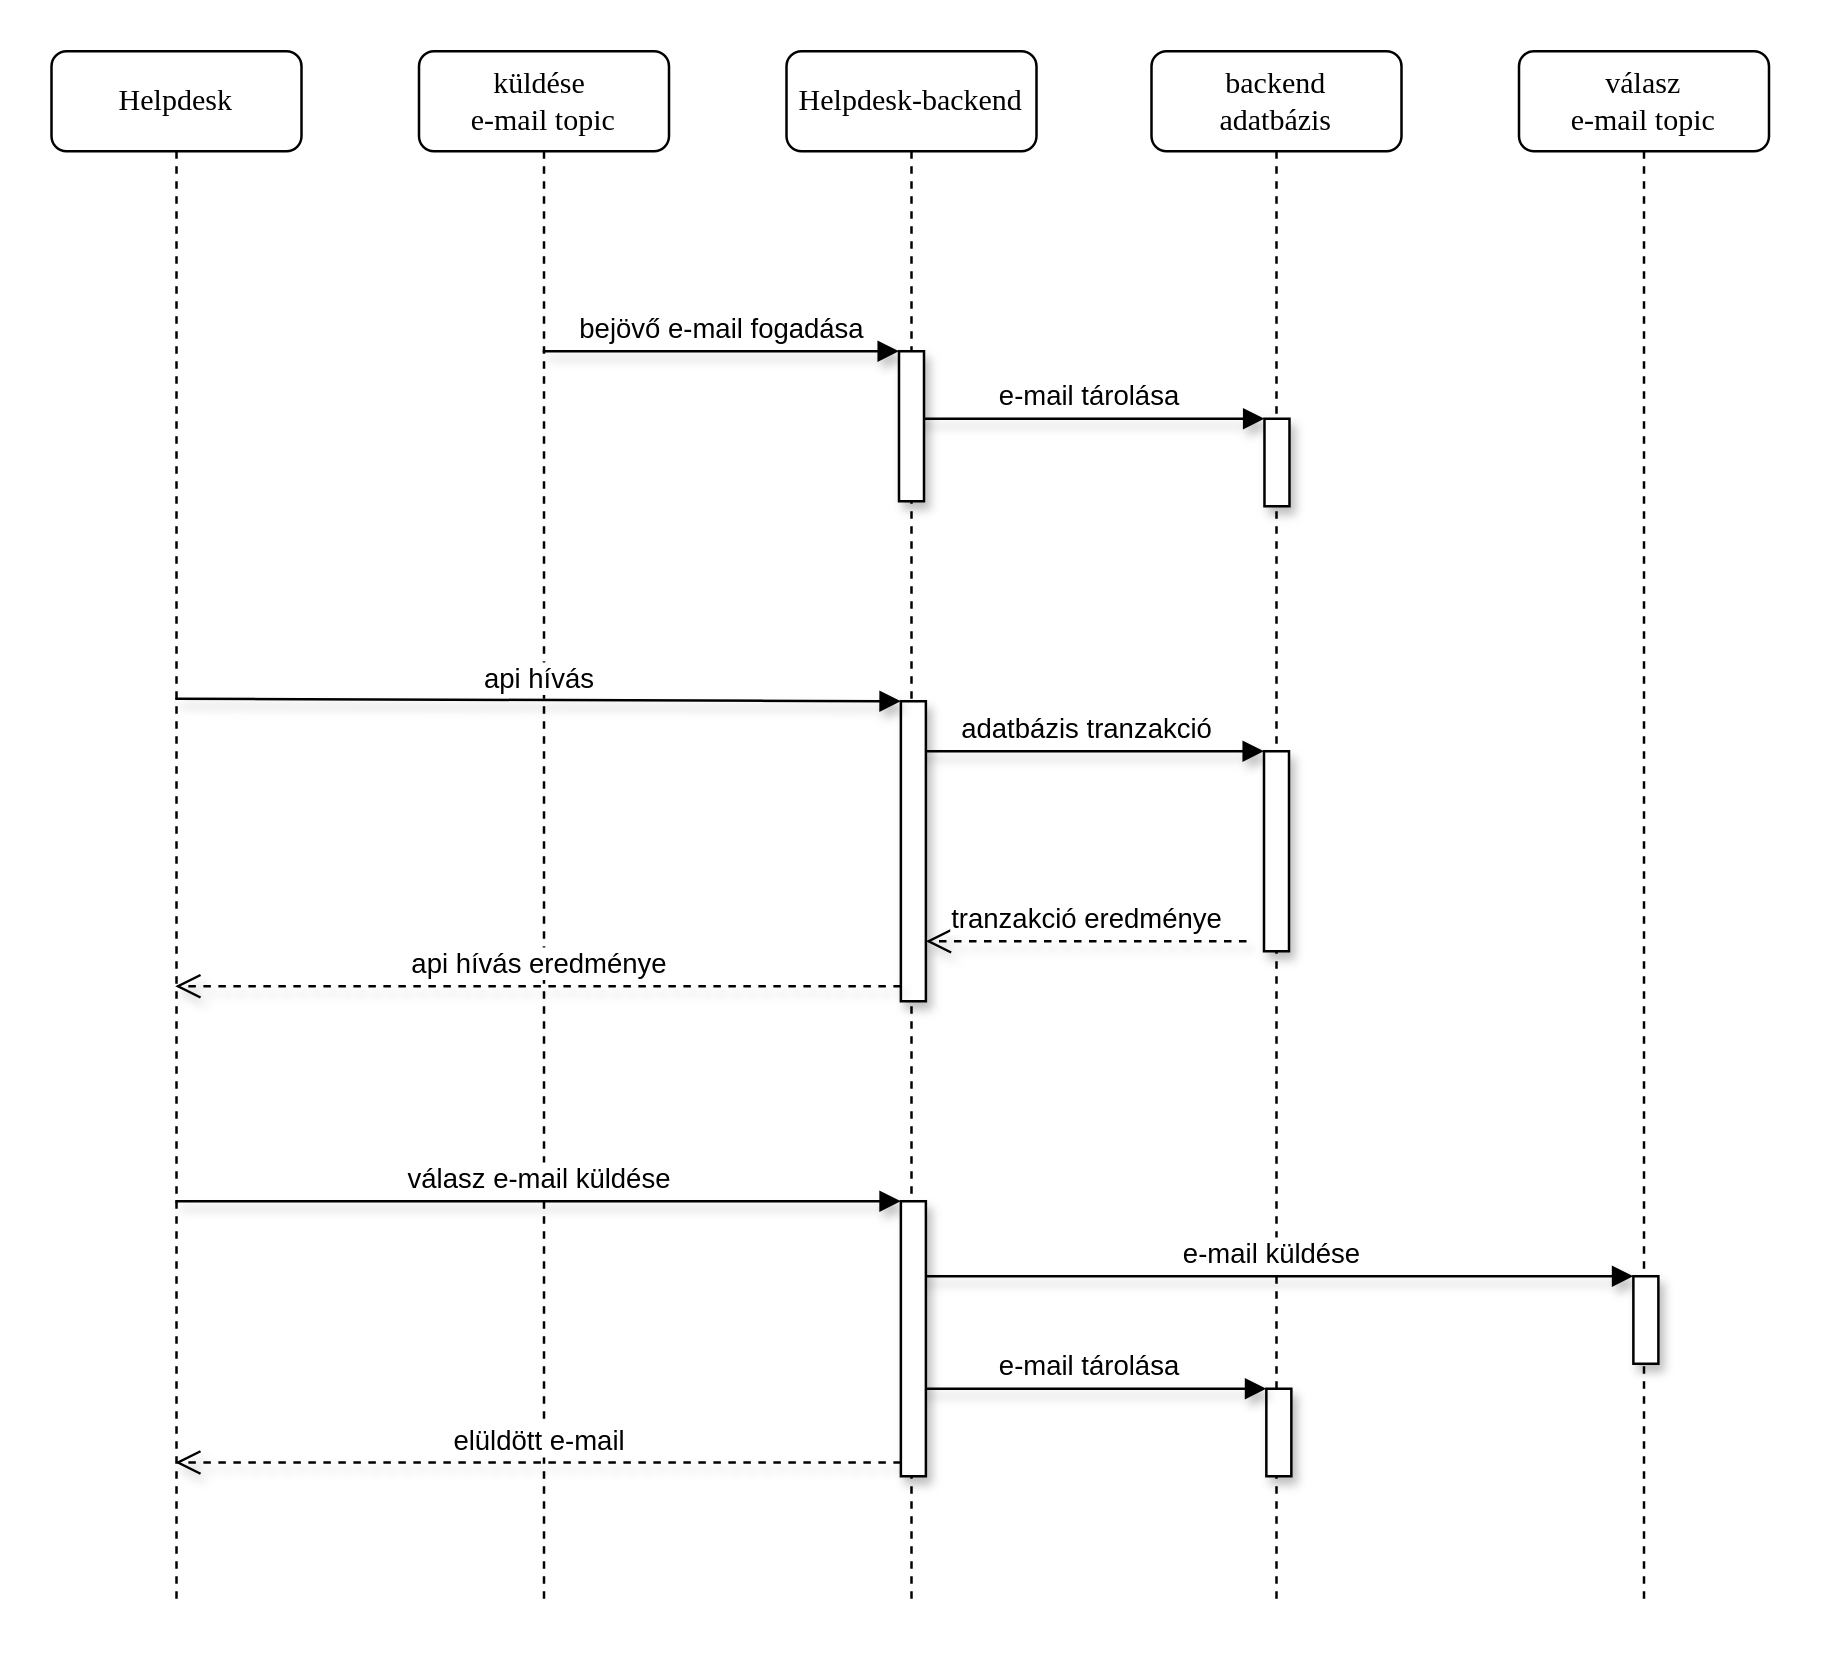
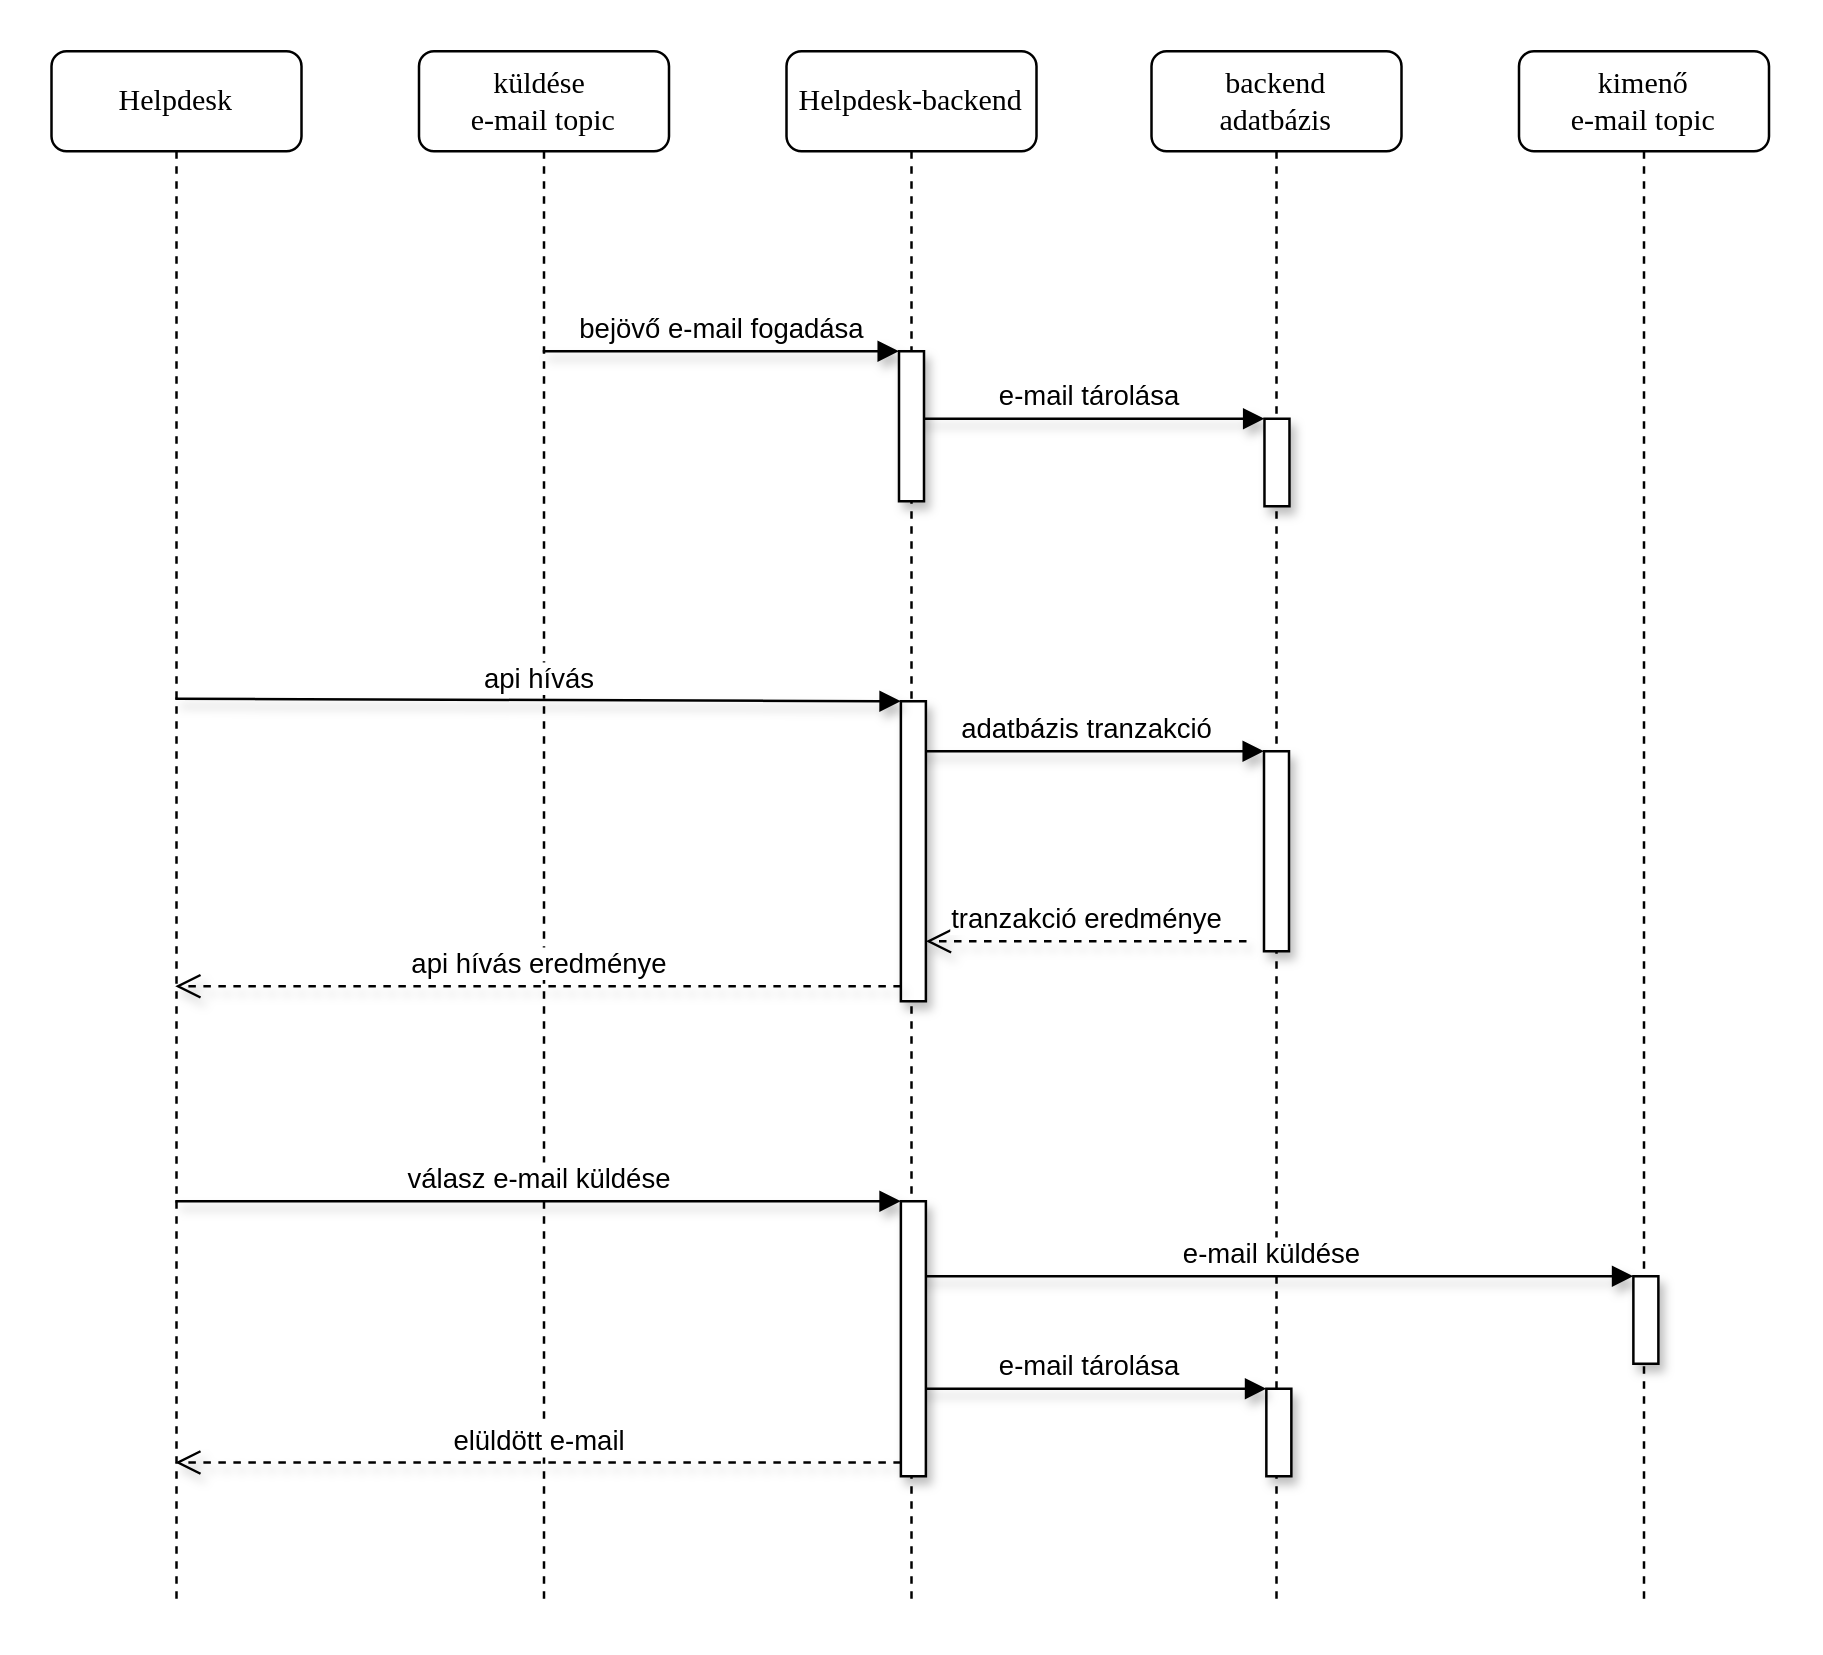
(1644, 101) -> (1644, 101)
